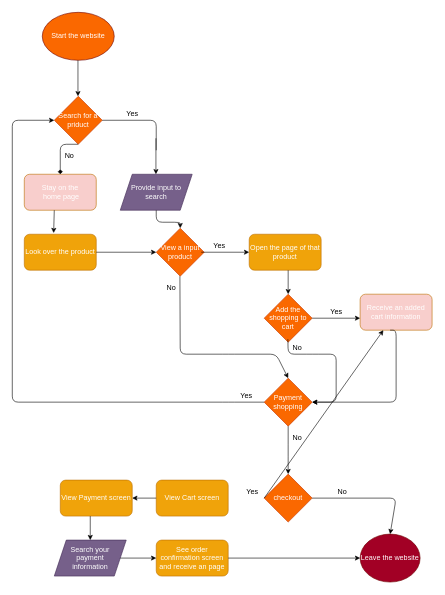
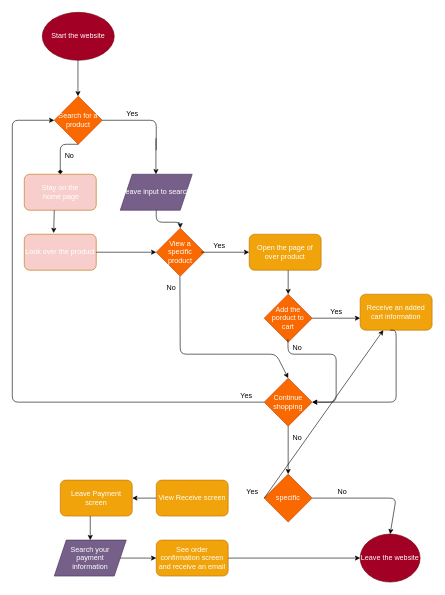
(78, 36) -> (78, 36)
(78, 120) -> (78, 120)
(156, 192) -> (156, 192)
(60, 252) -> (60, 252)
(180, 252) -> (180, 252)
(285, 252) -> (285, 252)
(396, 312) -> (396, 312)
(288, 318) -> (288, 318)
(288, 402) -> (288, 402)
(96, 498) -> (96, 498)
(192, 498) -> (192, 498)
(288, 498) -> (288, 498)
(192, 558) -> (192, 558)
